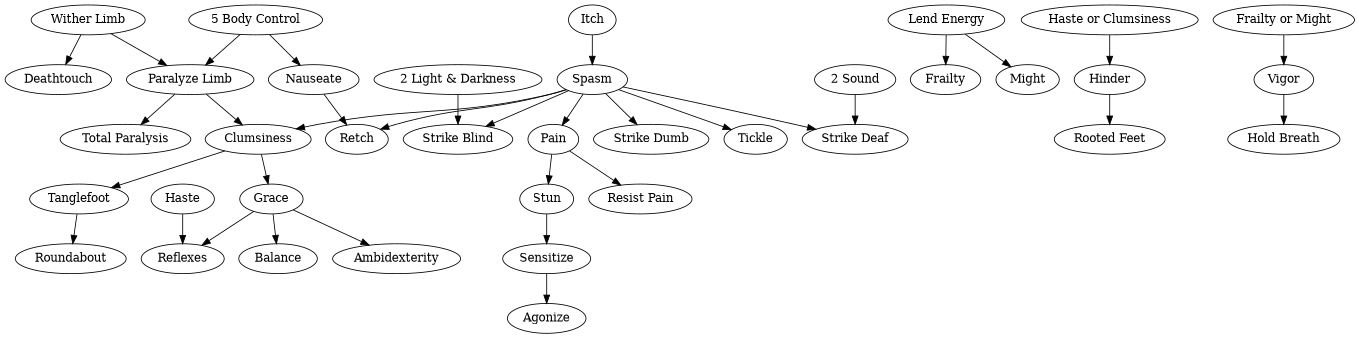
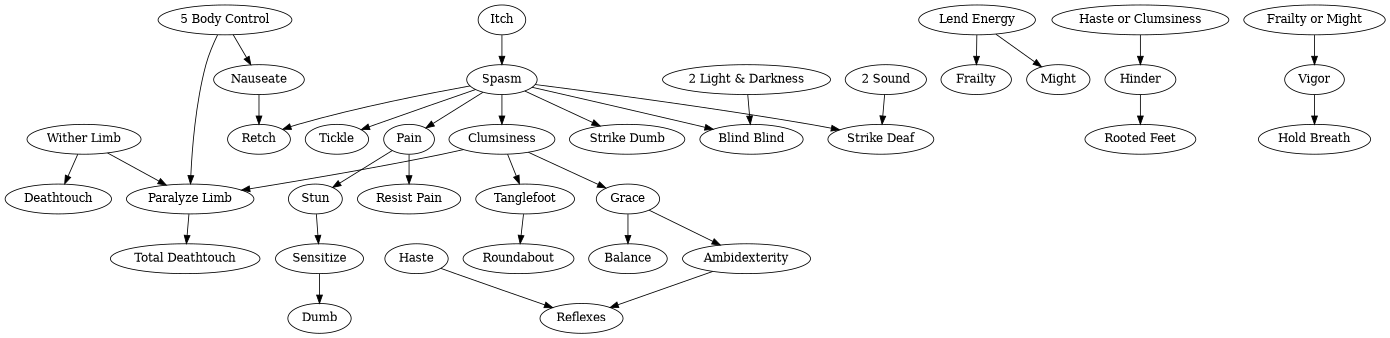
(221, 107) -> (346, 172)
(125, 139) -> (185, 259)
(458, 139) -> (752, 139)
(231, 226) -> (665, 288)
(547, 318) -> (320, 318)
